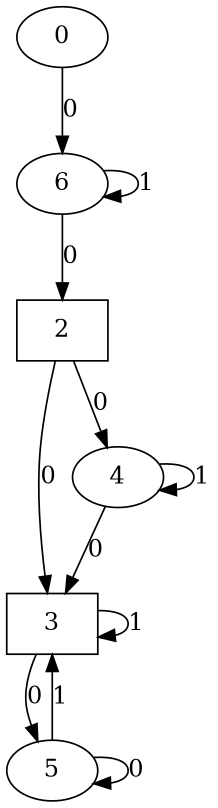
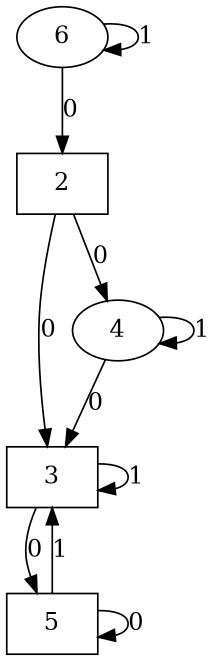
(62, 37) -> none
(52, 771) -> (52, 624)
